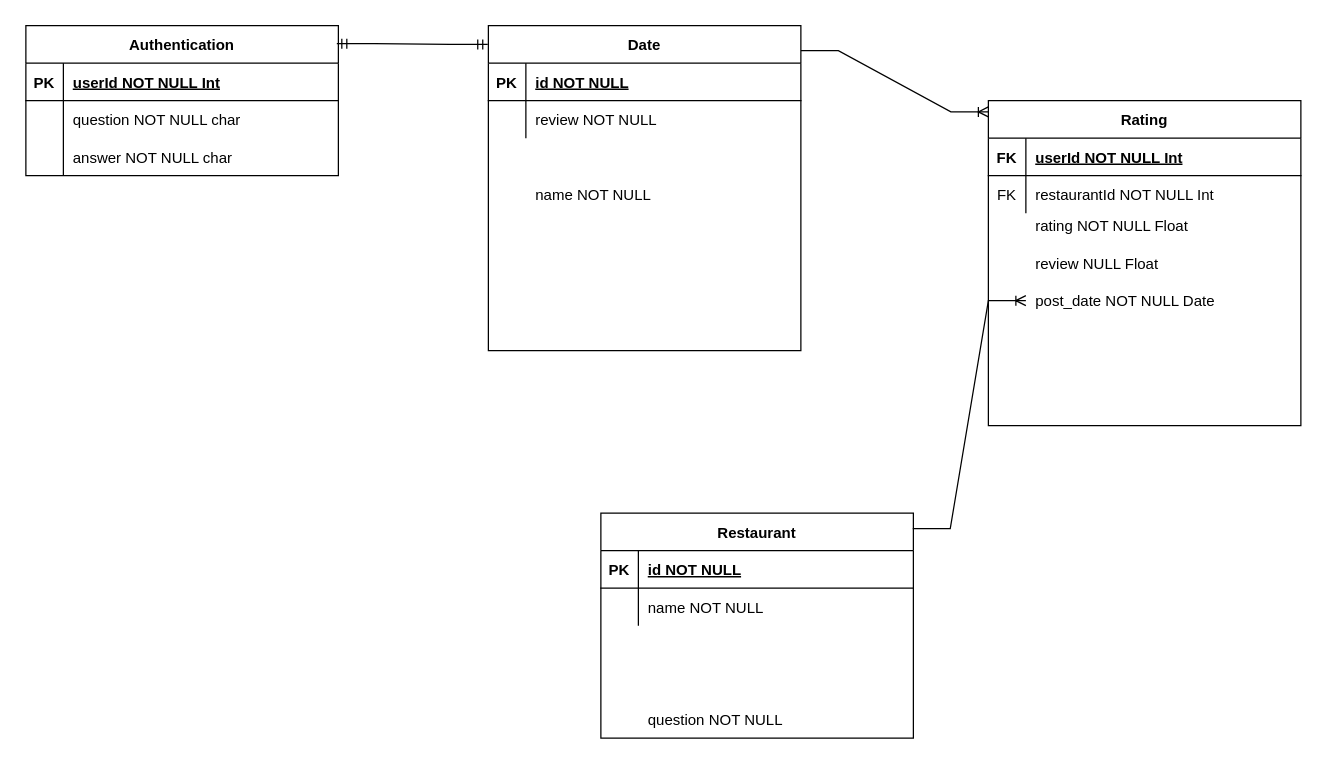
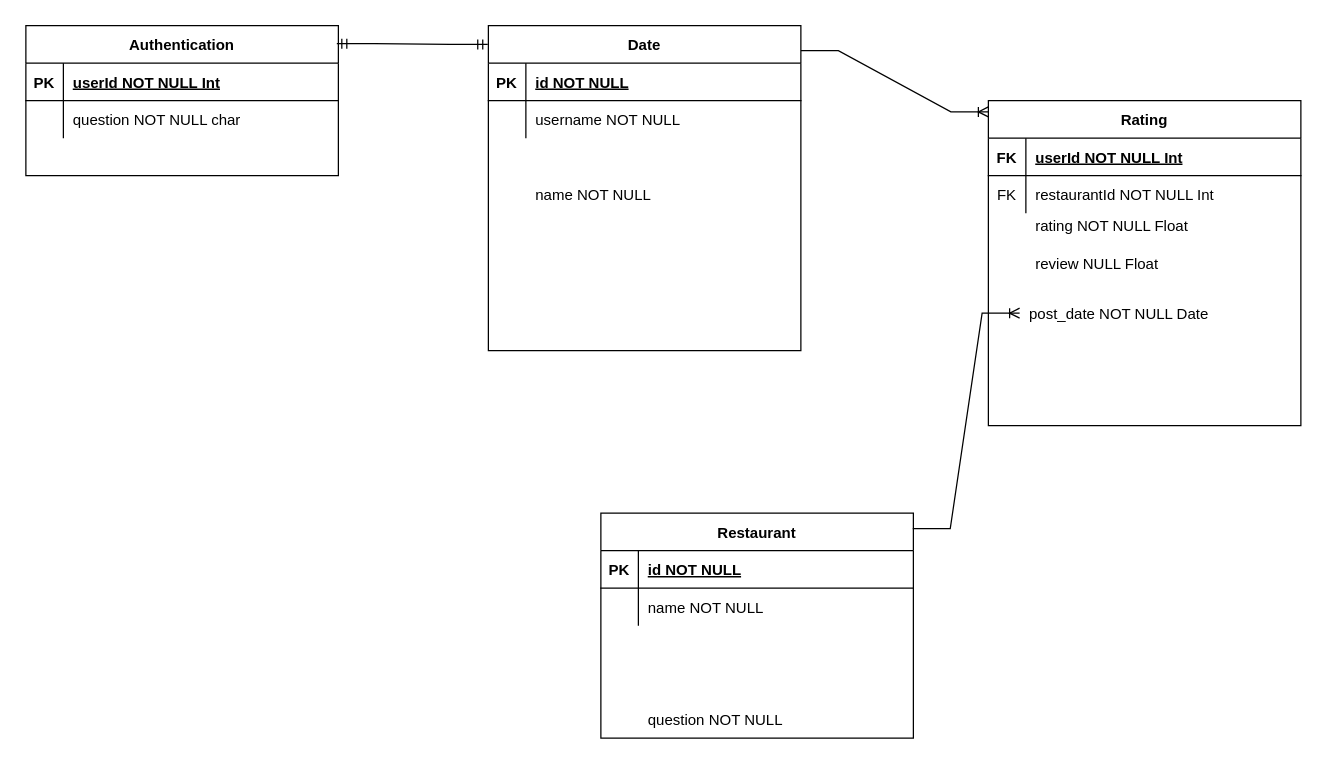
(592, 120) -> (603, 120)
(201, 157) -> none
(1163, 301) -> (1157, 313)
